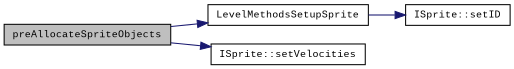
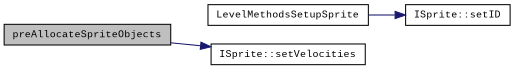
(184, 25) -> none
